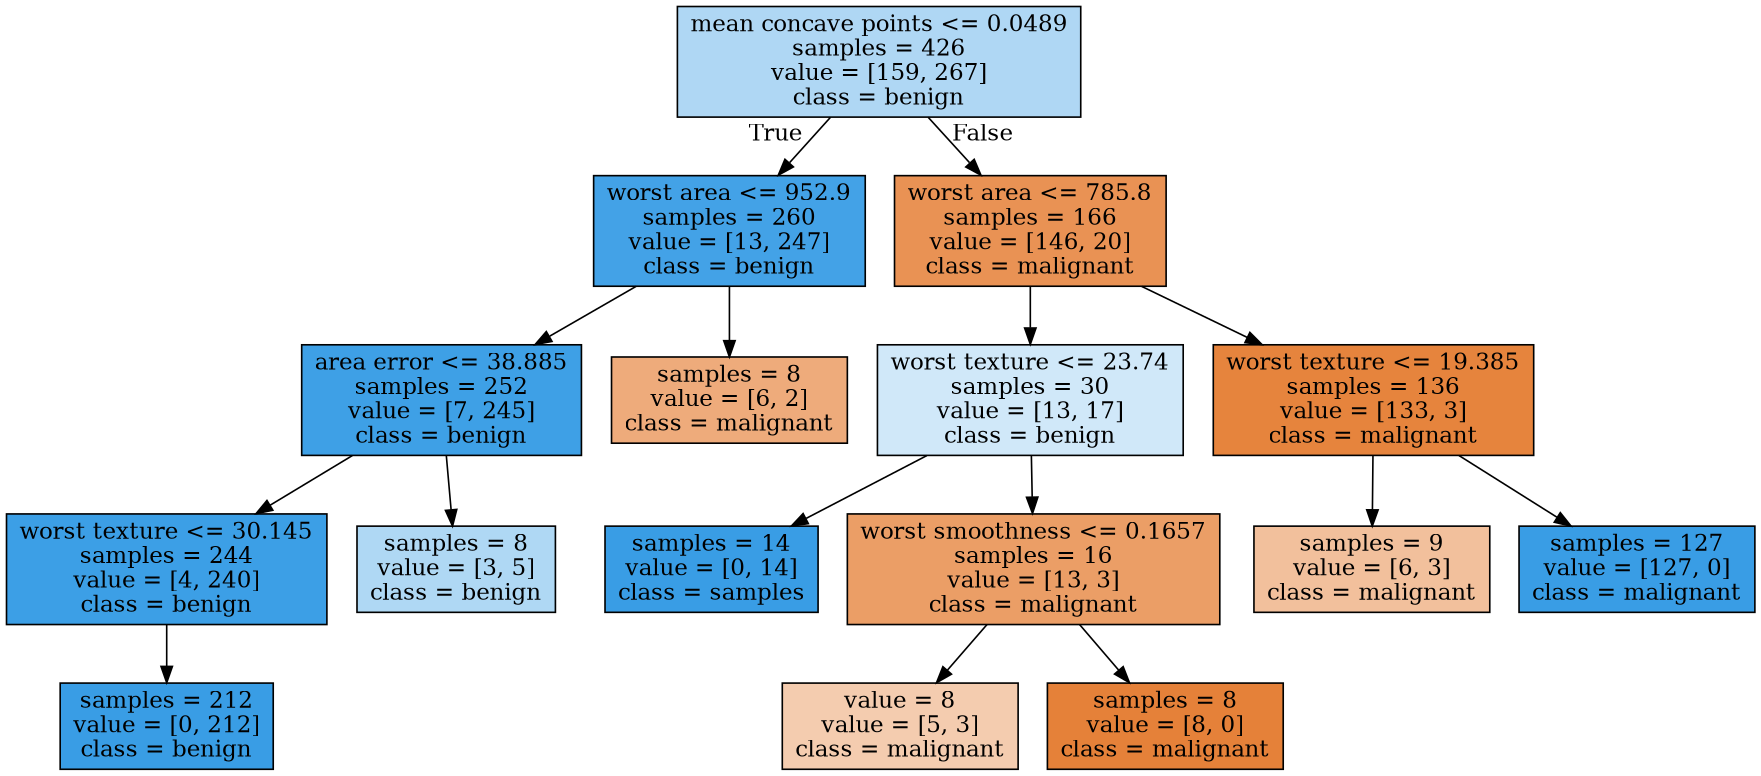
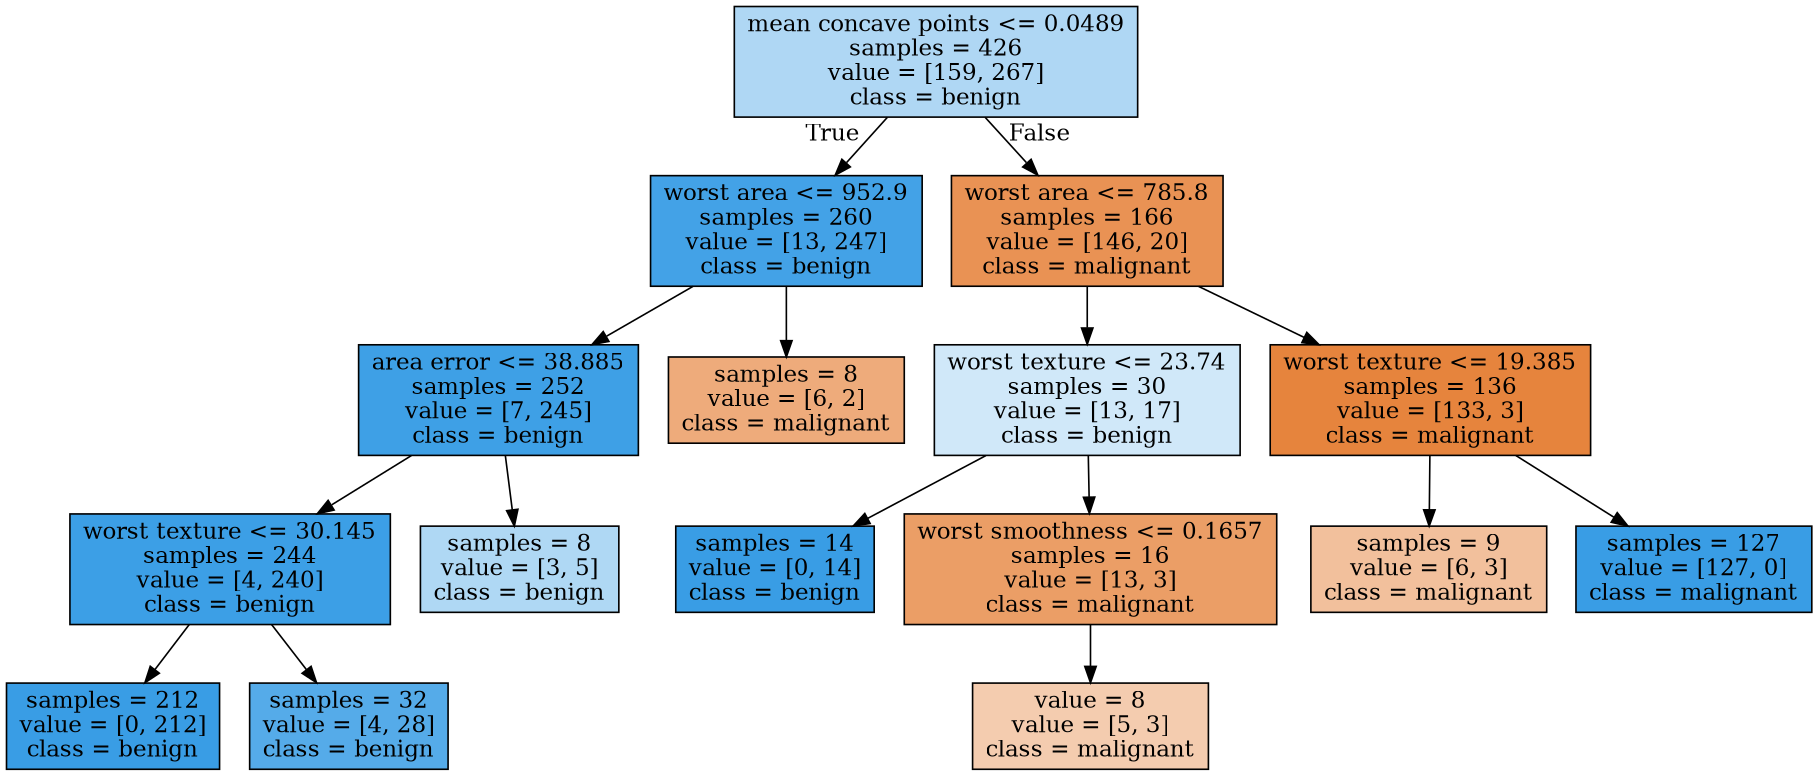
(712, 569) -> (775, 569)
none -> (349, 726)
(1165, 726) -> none
